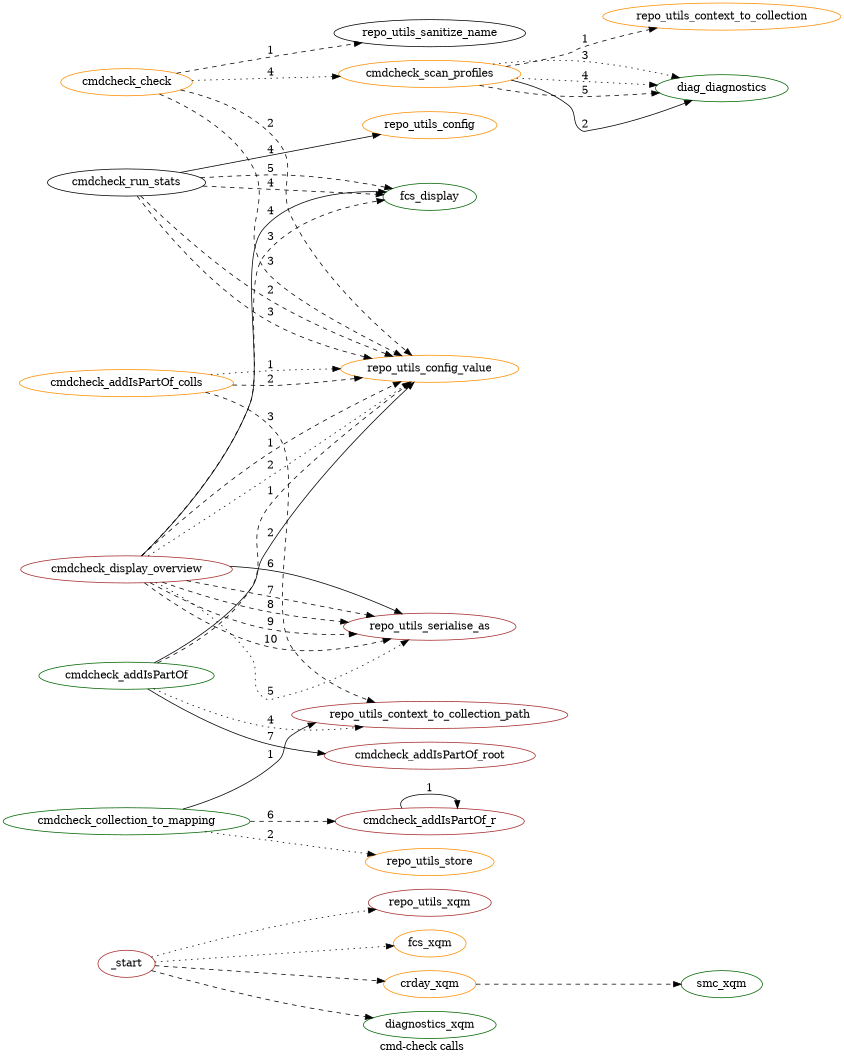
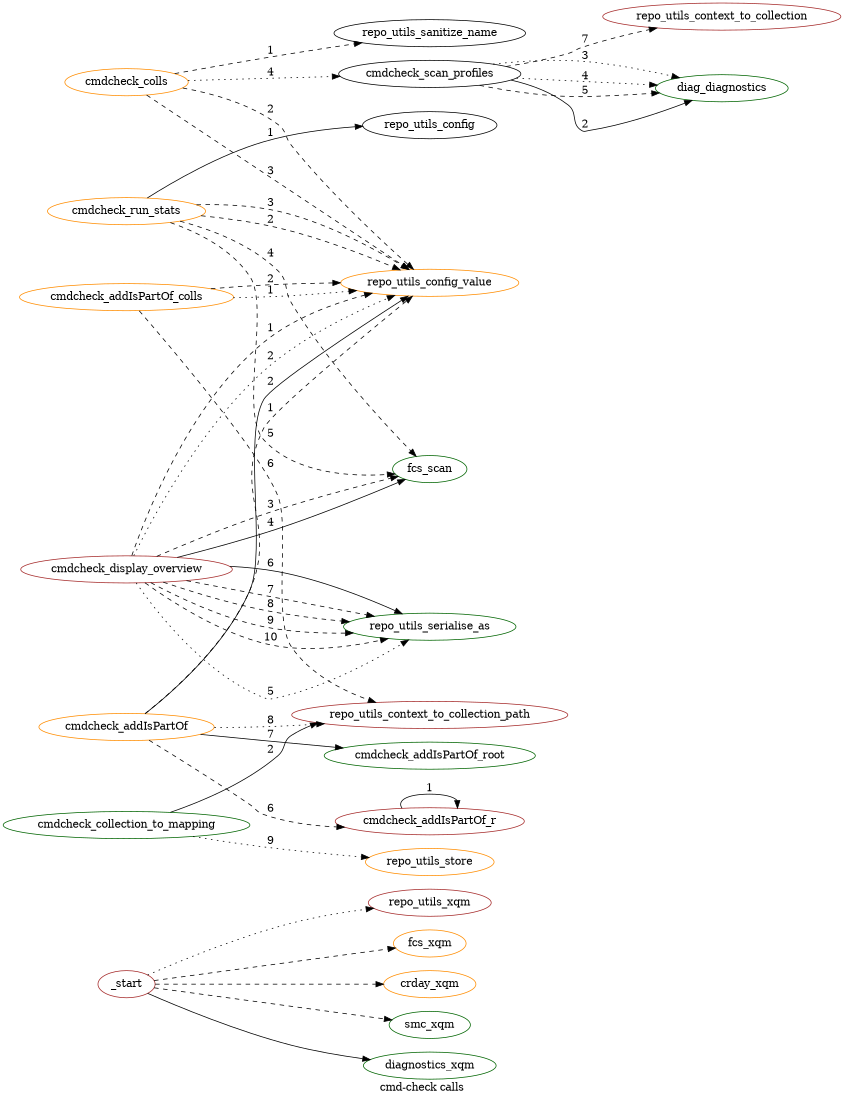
(722, 17) -> (722, 17)
(585, 40) -> (585, 40)
(430, 74) -> (430, 74)
(127, 82) -> (127, 82)
(430, 125) -> (430, 125)
(271, 150) -> (271, 133)
(127, 183) -> (127, 211)
(430, 197) -> (430, 469)
(271, 417) -> (271, 464)
(430, 627) -> (430, 627)
(127, 676) -> (127, 727)
(271, 721) -> (271, 721)
(271, 755) -> (271, 750)
(430, 756) -> (430, 756)
(289, 821) -> (238, 797)
(271, 835) -> (271, 841)
(271, 954) -> (271, 965)
(575, 984) -> (269, 1003)
(257, 997) -> (253, 1034)
